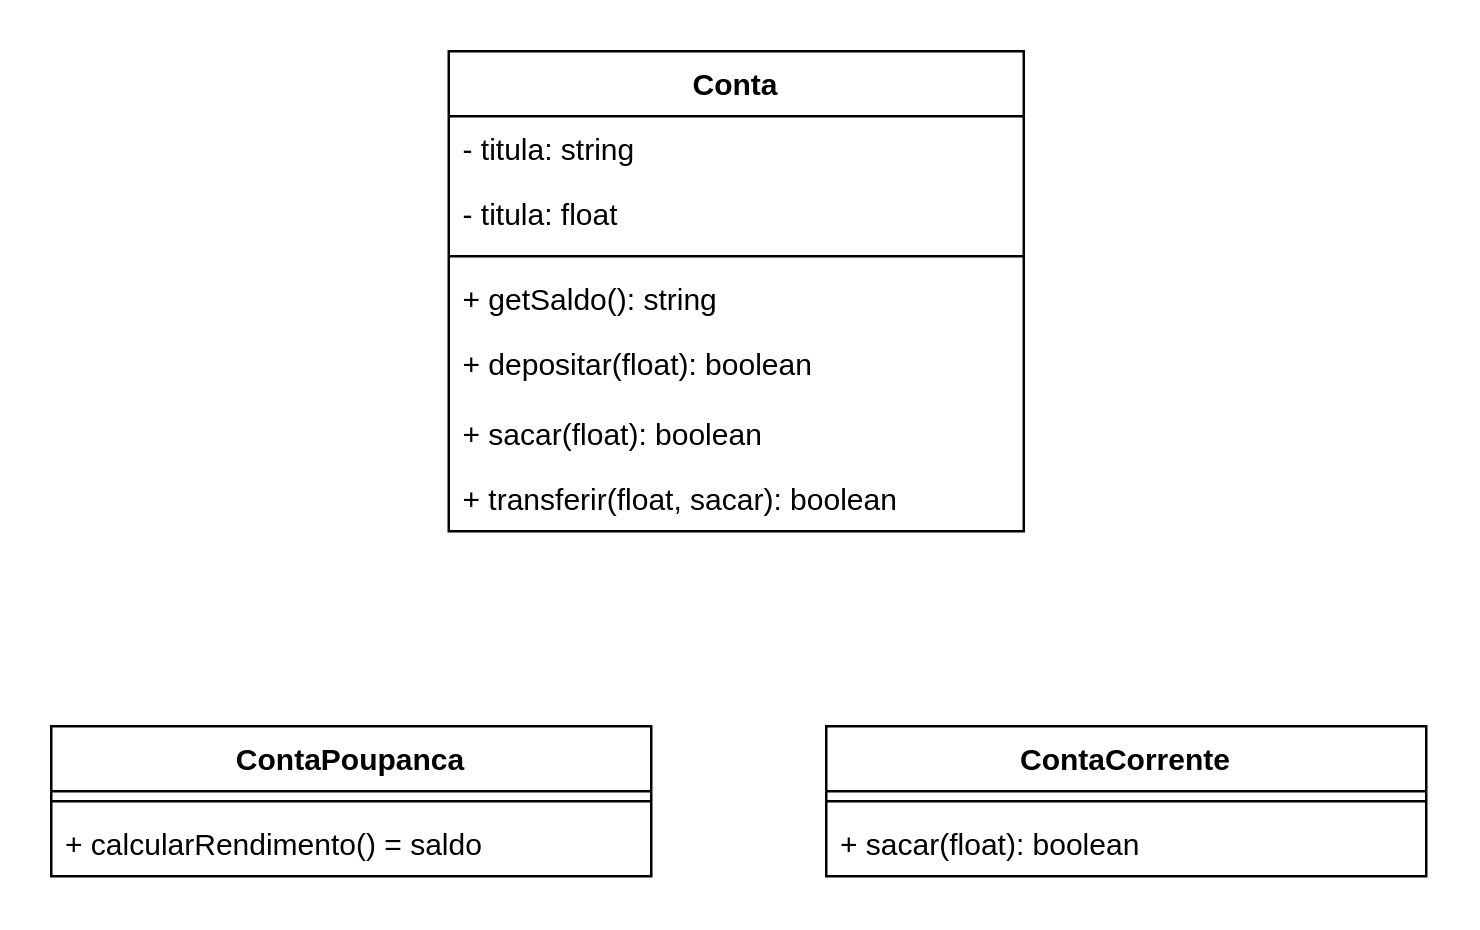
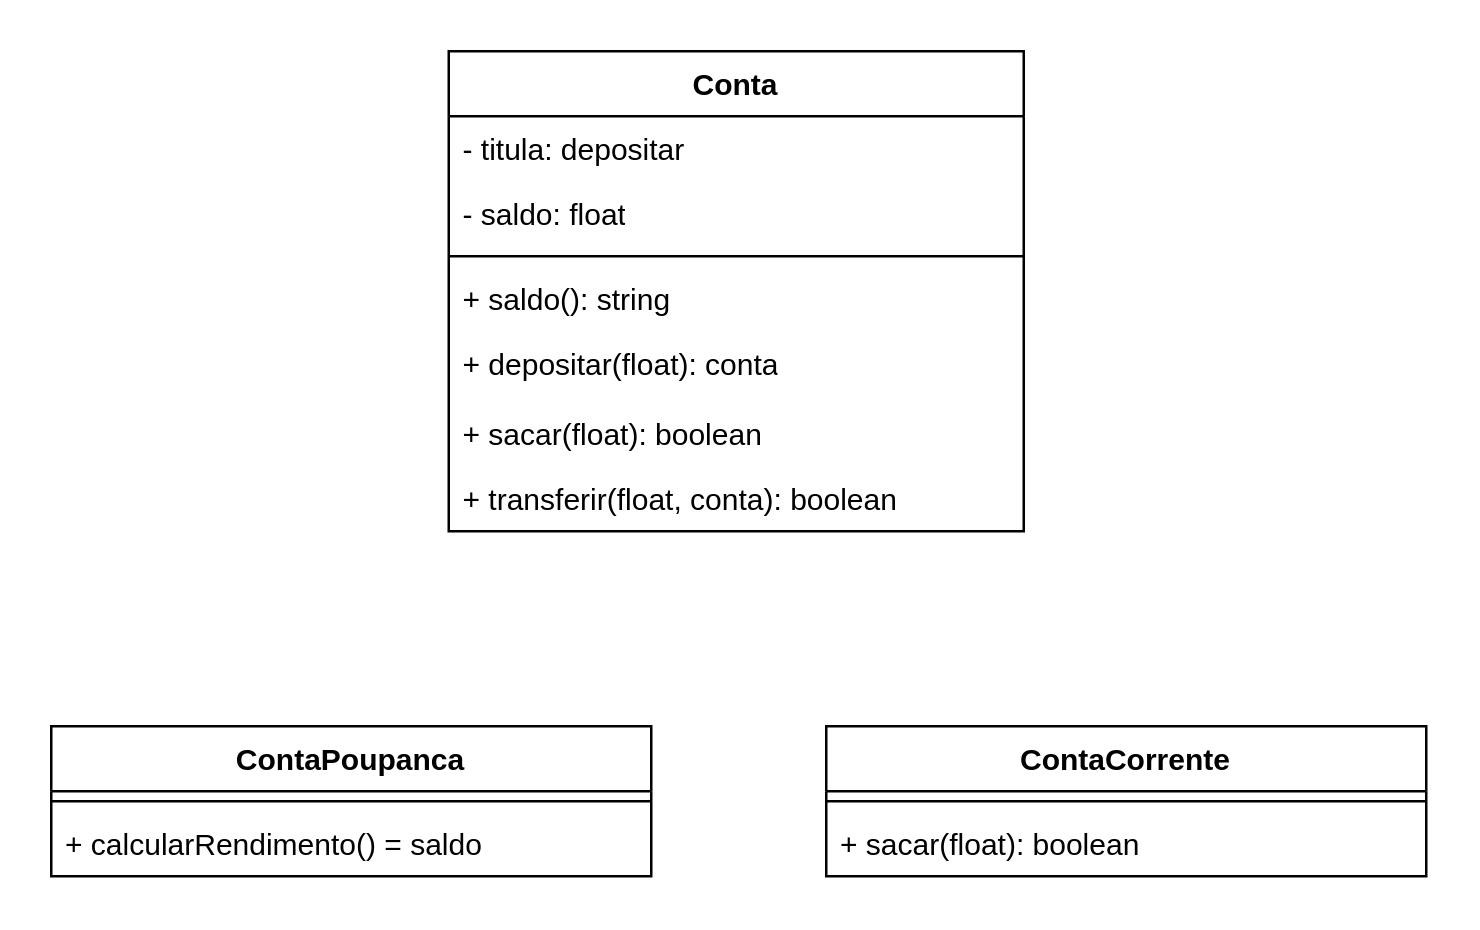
(575, 152) -> (600, 152)
(566, 217) -> (562, 217)
(612, 302) -> (587, 302)
(667, 367) -> (654, 367)
(727, 502) -> (727, 502)
